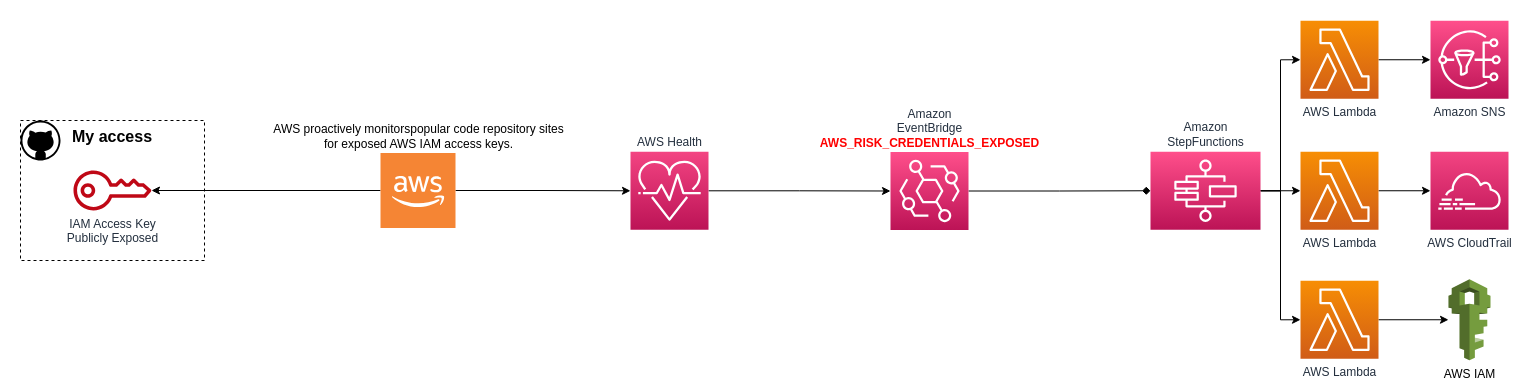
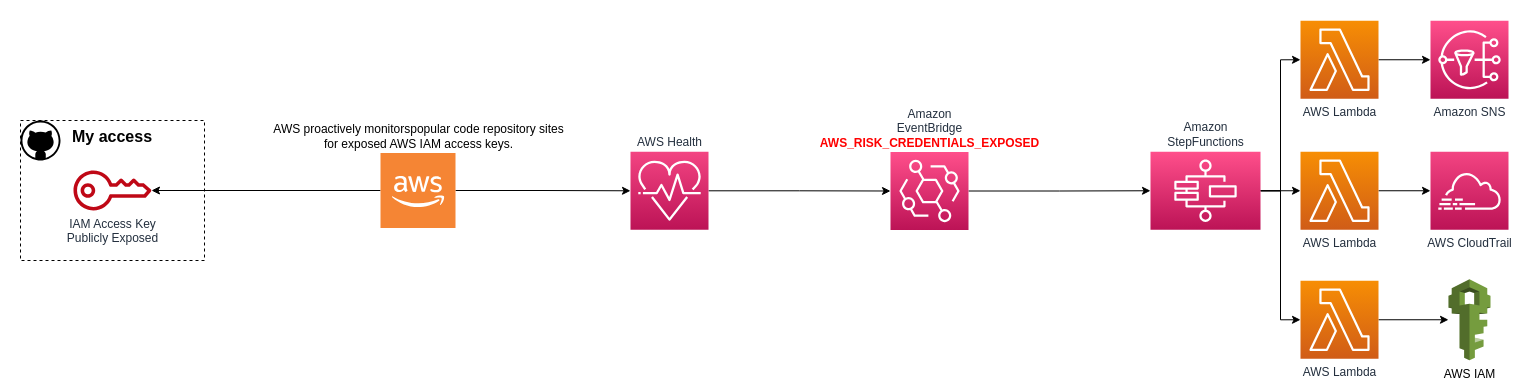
(1141, 191) -> (1142, 191)
